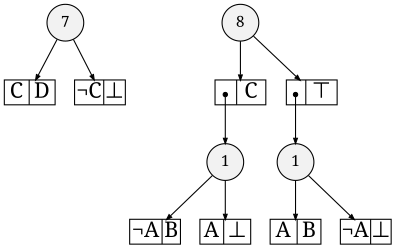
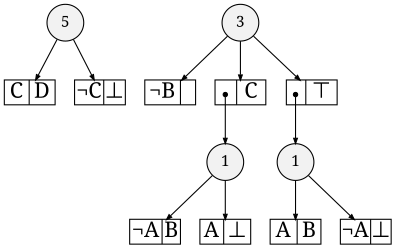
(65, 23) -> (65, 23)
(240, 23) -> (240, 23)
none -> (170, 92)
